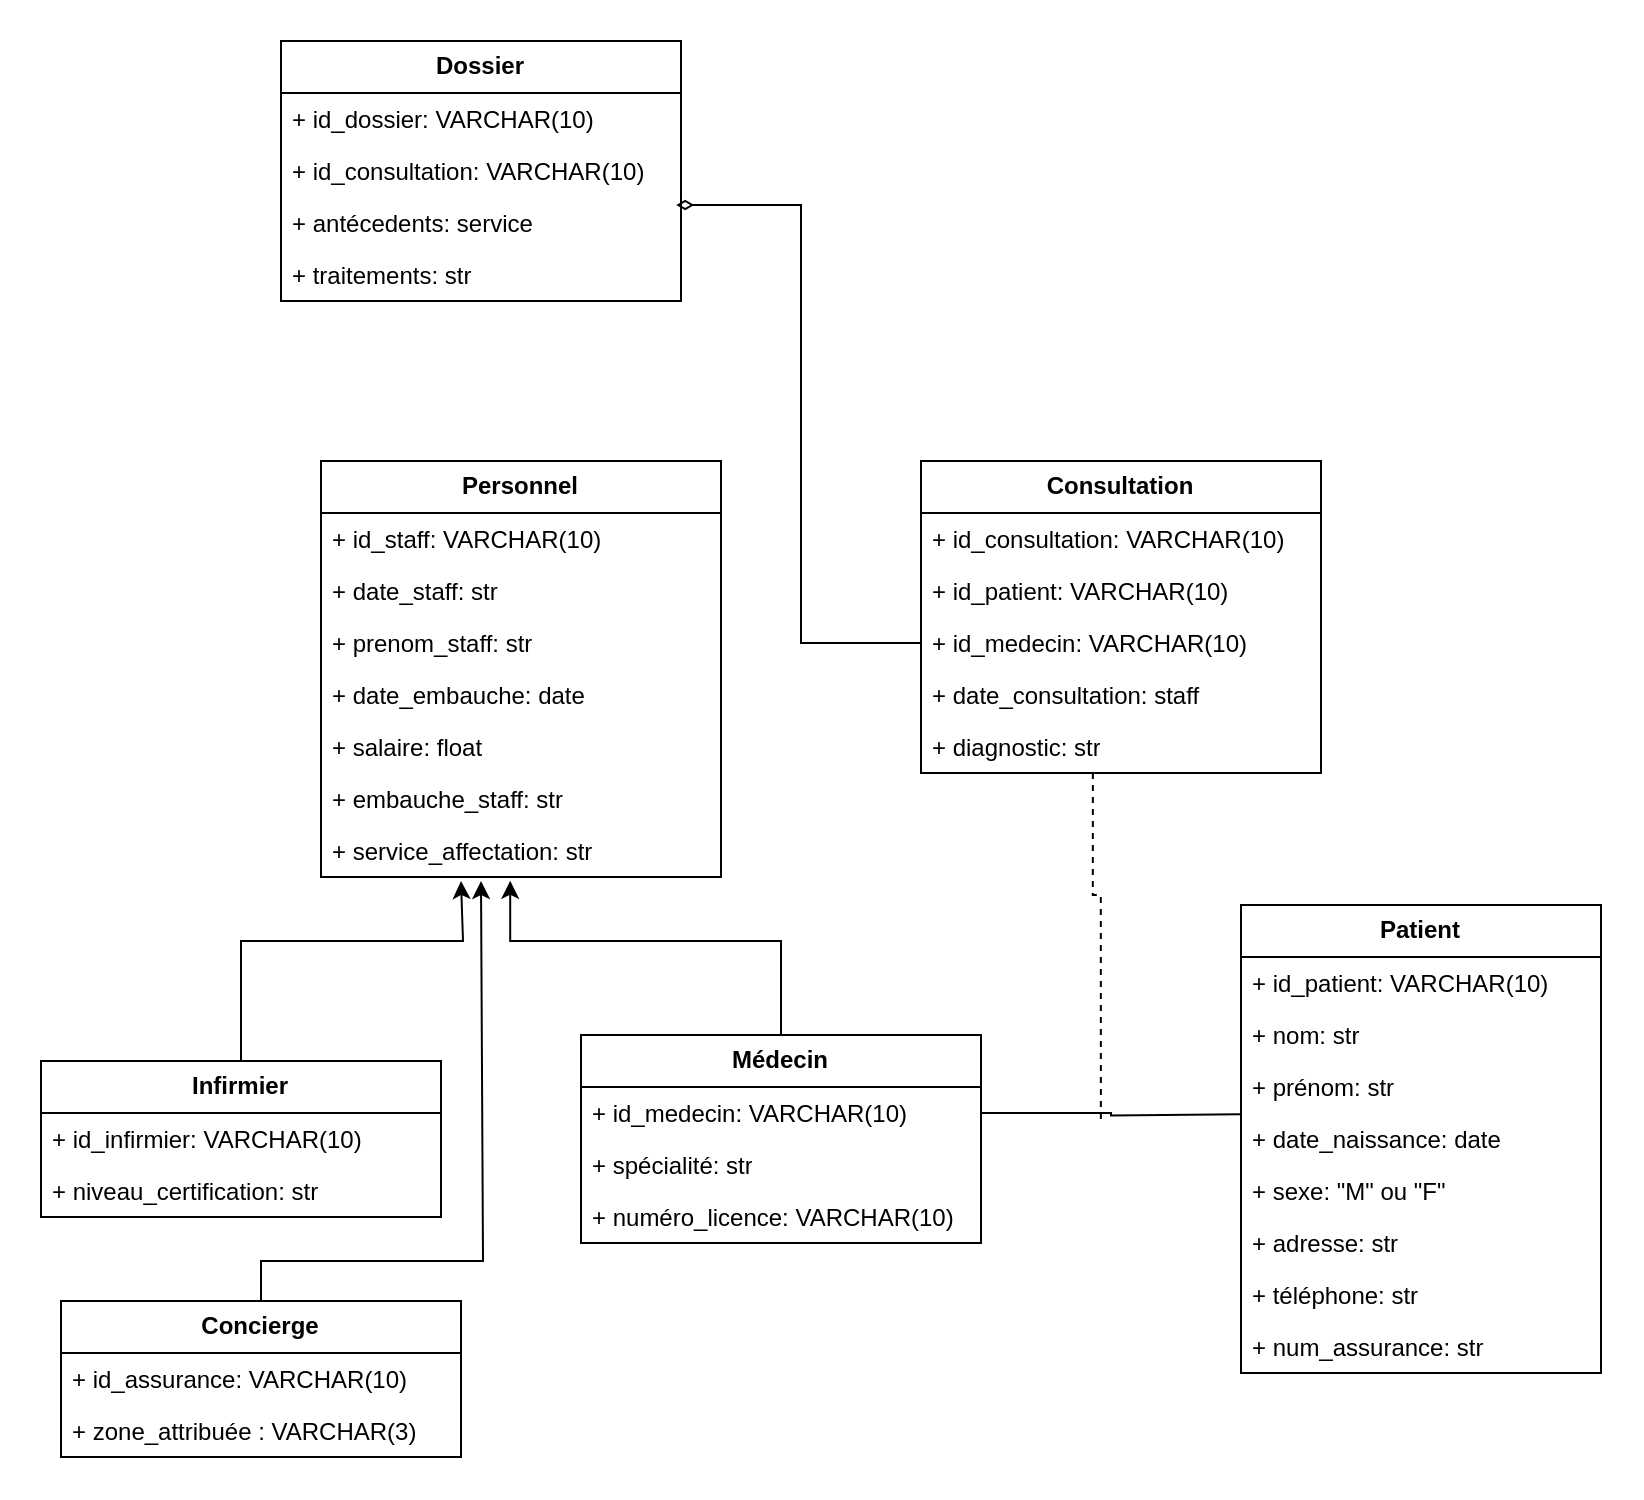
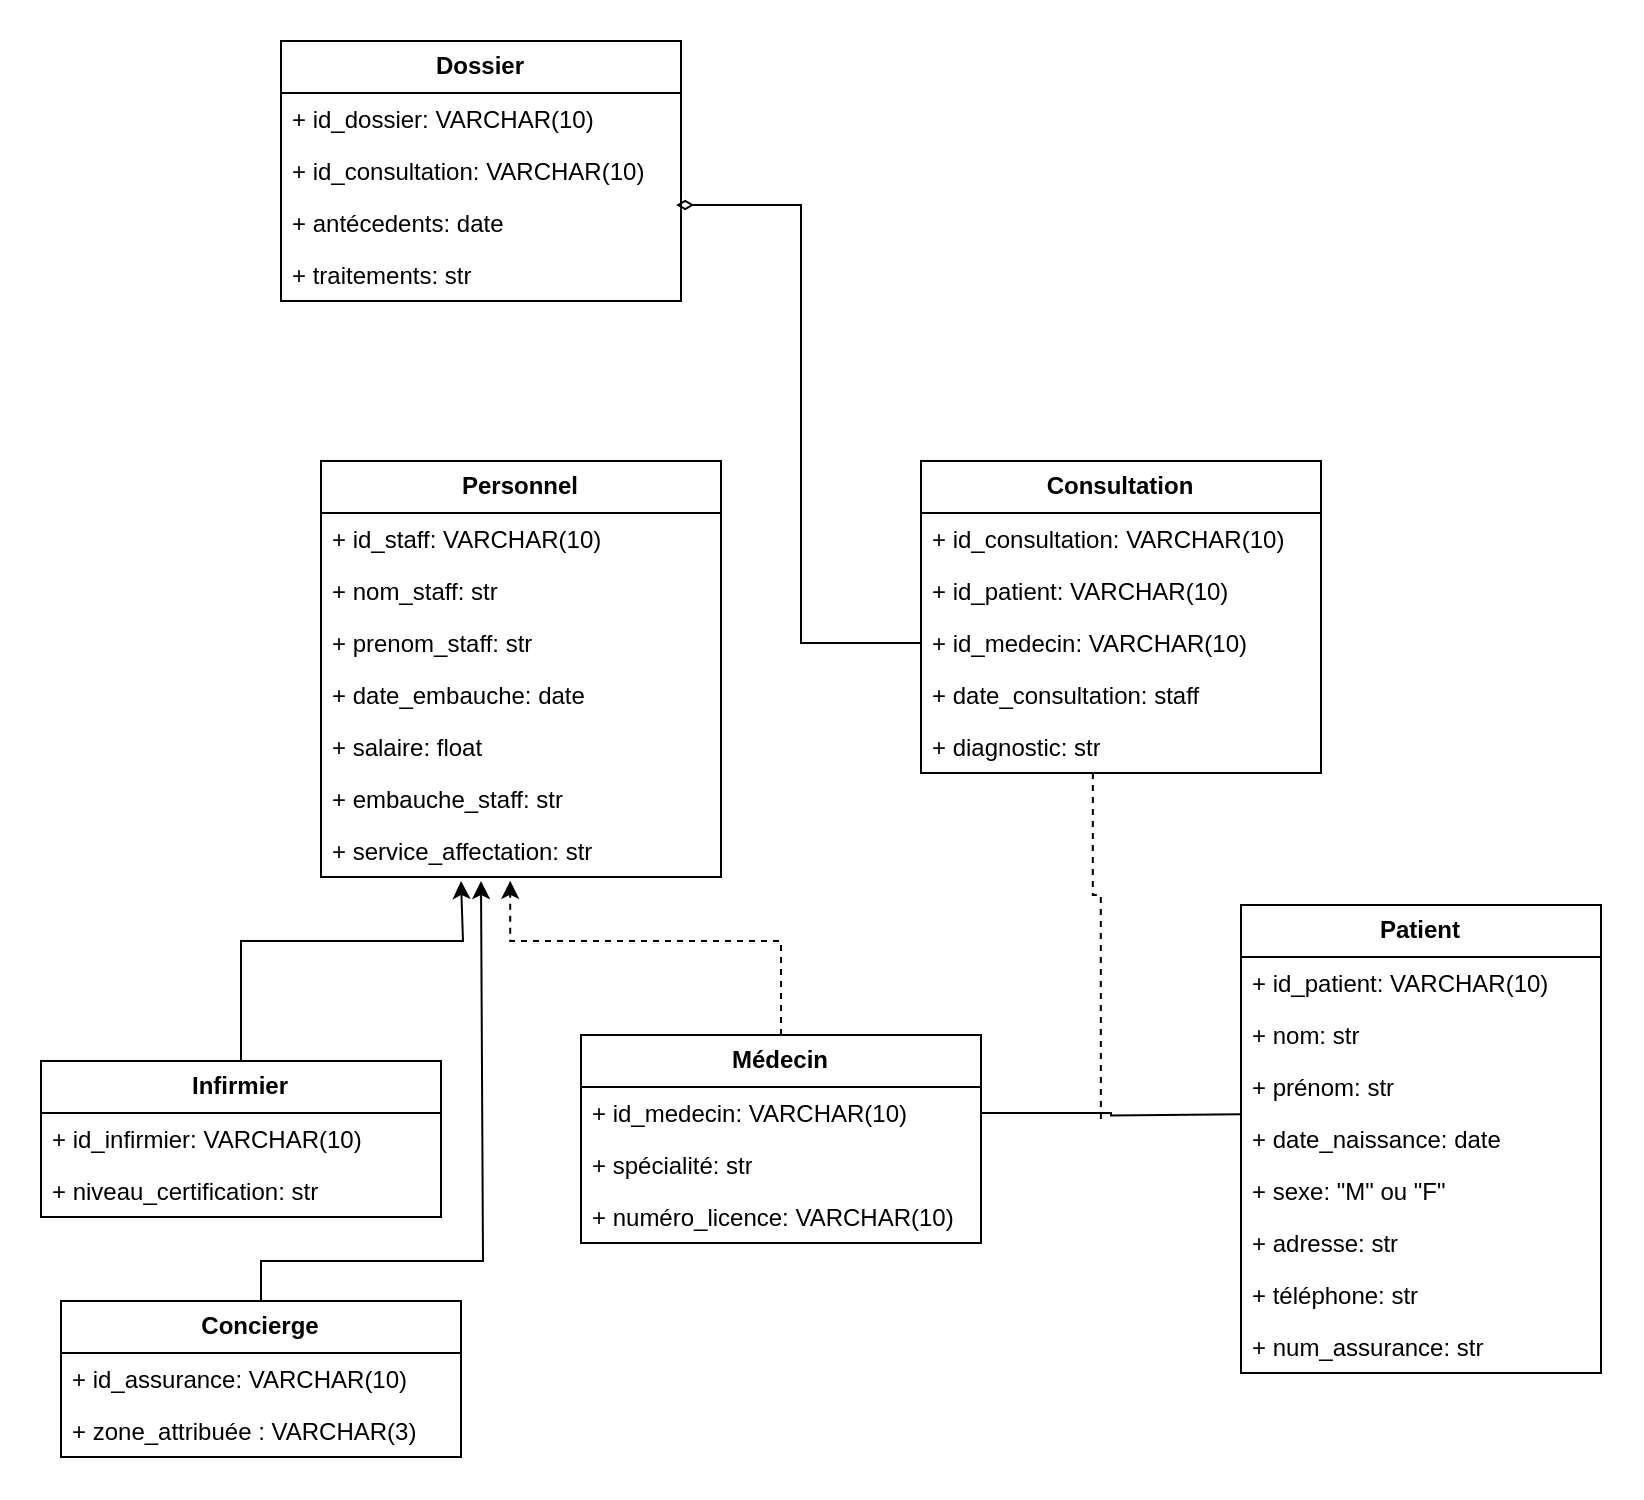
(428, 225) -> (411, 225)
(438, 593) -> (431, 593)
(669, 941) -> (669, 941)
